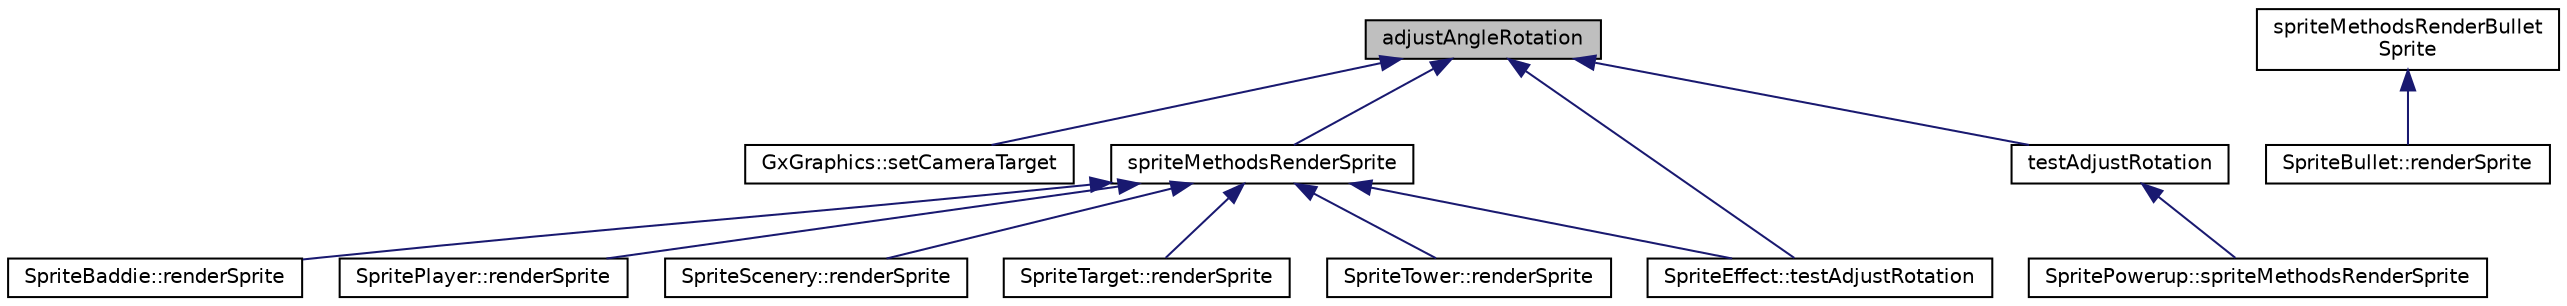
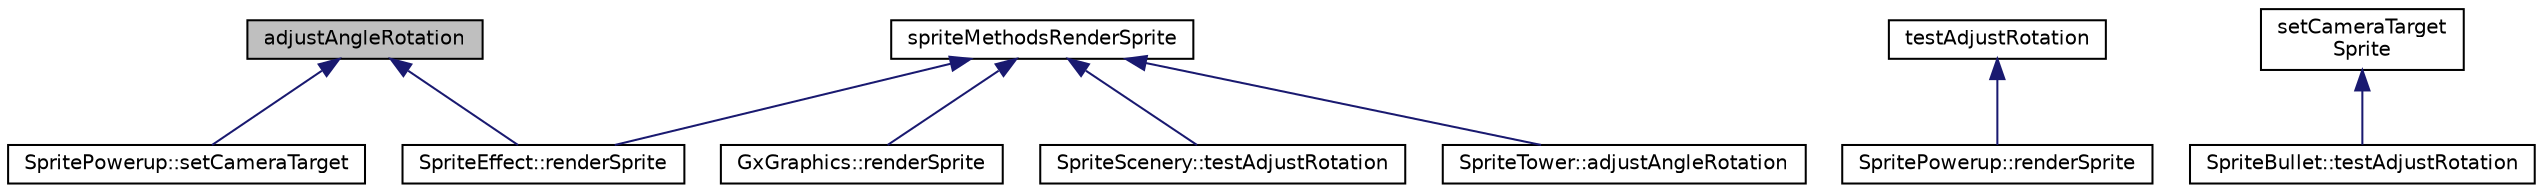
(2408, 40) -> (2362, 40)
(1812, 104) -> none
(1364, 107) -> none
(909, 164) -> (187, 164)
(2408, 164) -> (2362, 164)
(155, 278) -> none
(484, 278) -> (862, 164)
(816, 278) -> (1223, 164)
(1147, 278) -> none
(1469, 278) -> (1624, 164)
(1820, 278) -> (543, 164)
(2258, 278) -> (1997, 164)
